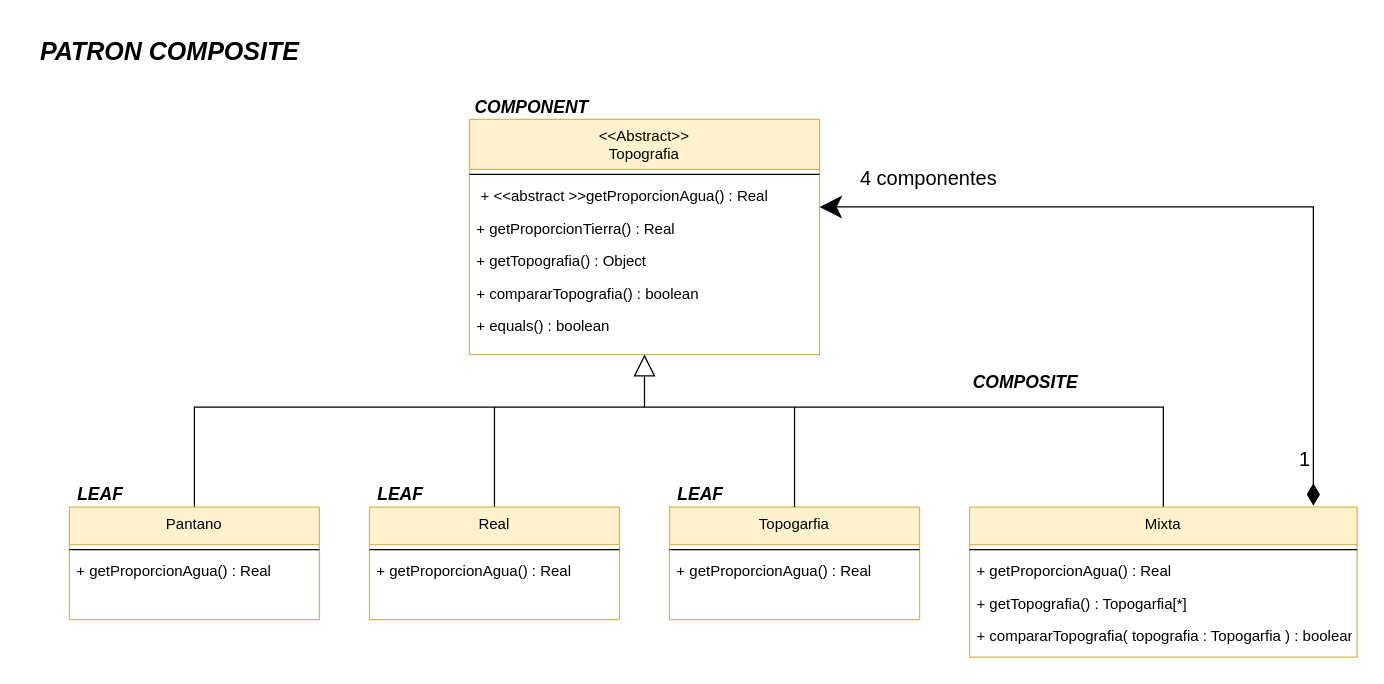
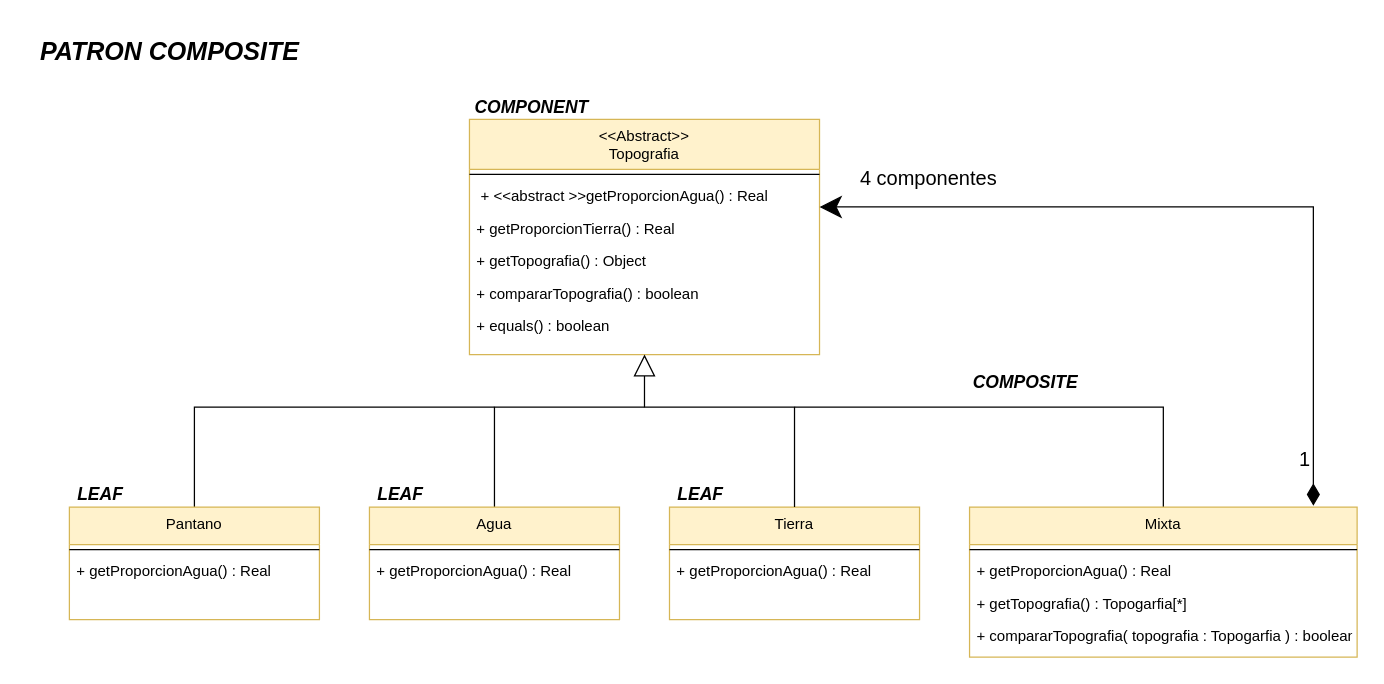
(494, 524) -> (494, 524)
(794, 524) -> (794, 524)
